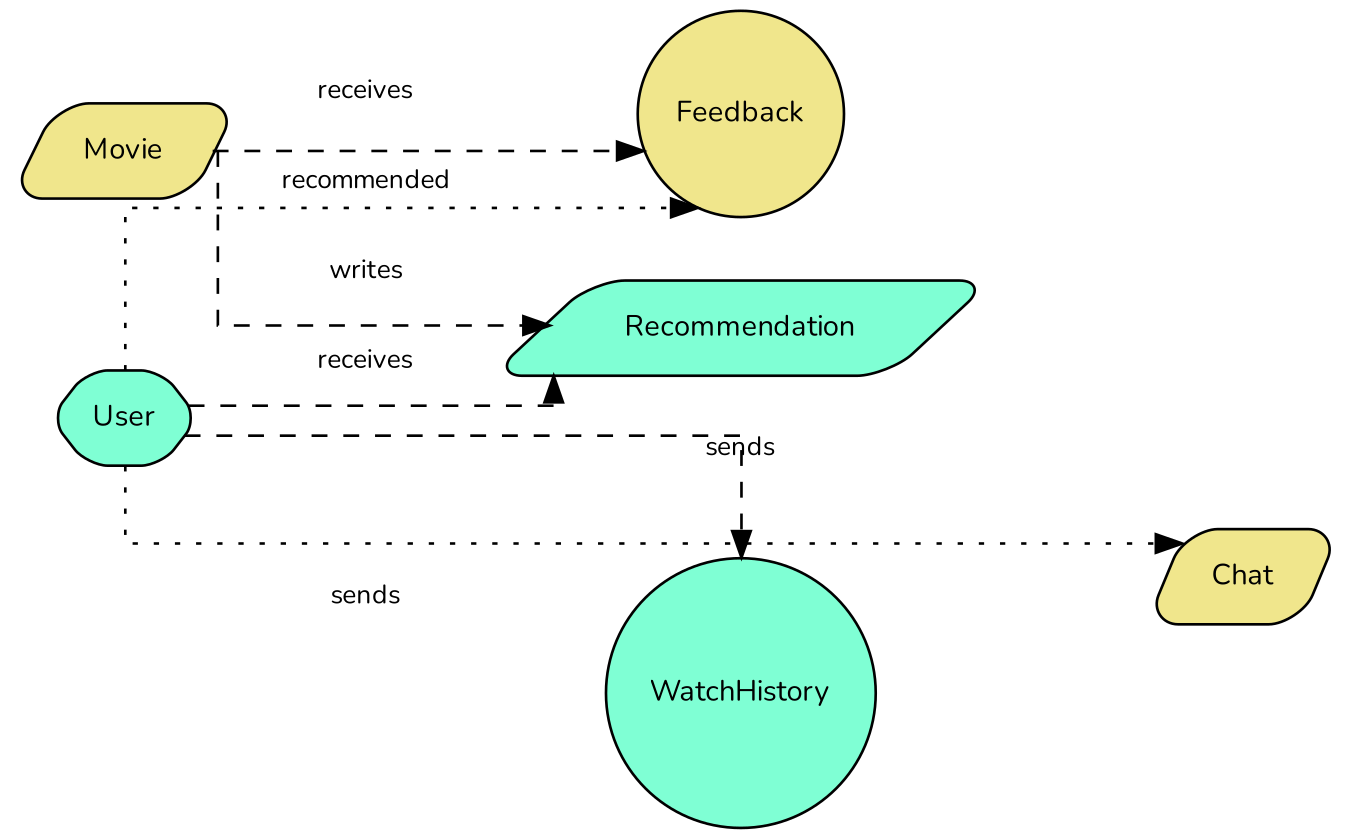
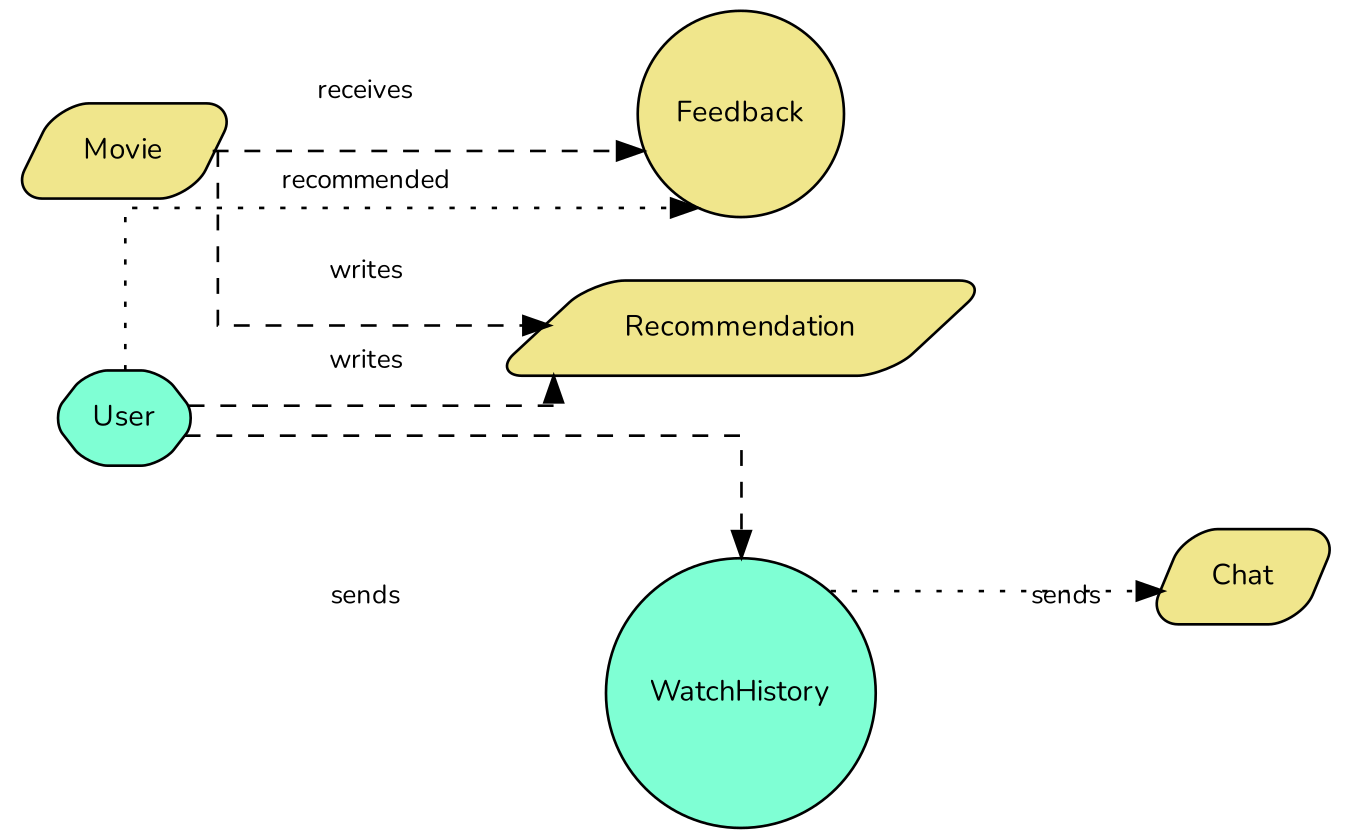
(741, 328) -> (741, 328)
(366, 361) -> (366, 361)
(602, 544) -> (984, 591)
